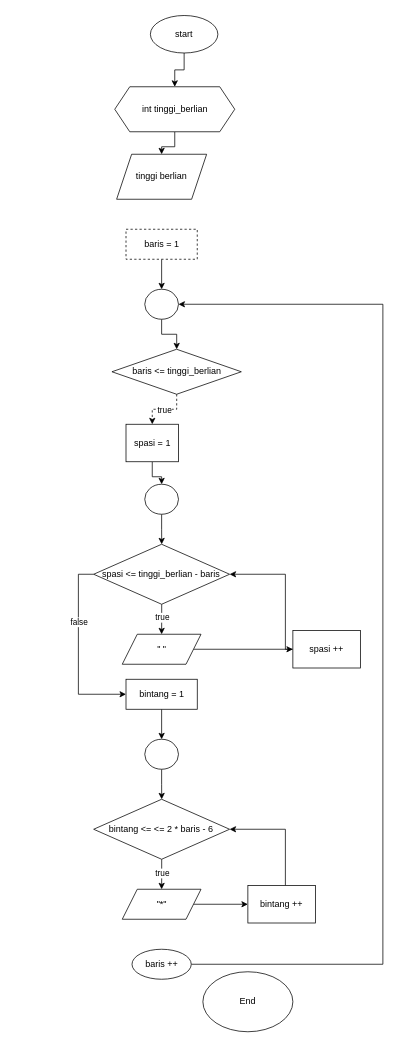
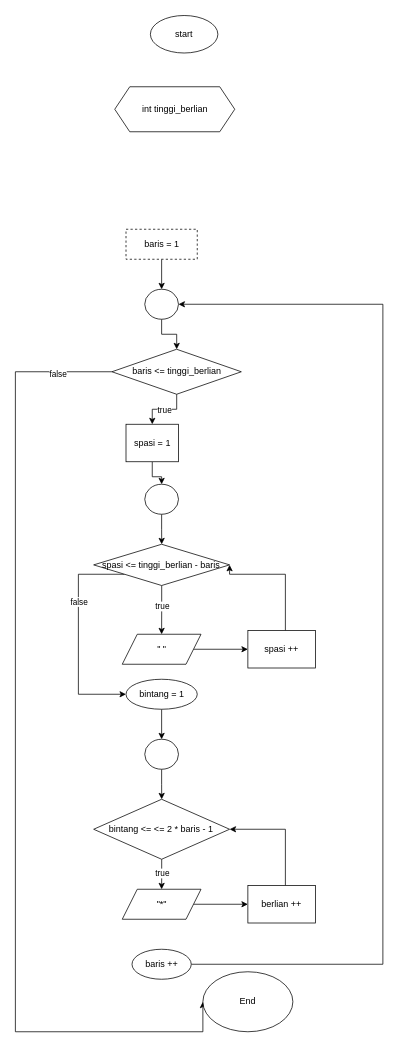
(175, 70) -> none
(175, 147) -> none
(162, 177) -> none
(177, 404) -> (177, 404)
(162, 574) -> (162, 565)
(327, 649) -> (282, 649)
(162, 694) -> (162, 694)
none -> (15, 749)
(161, 829) -> (161, 829)
(282, 904) -> (282, 904)
